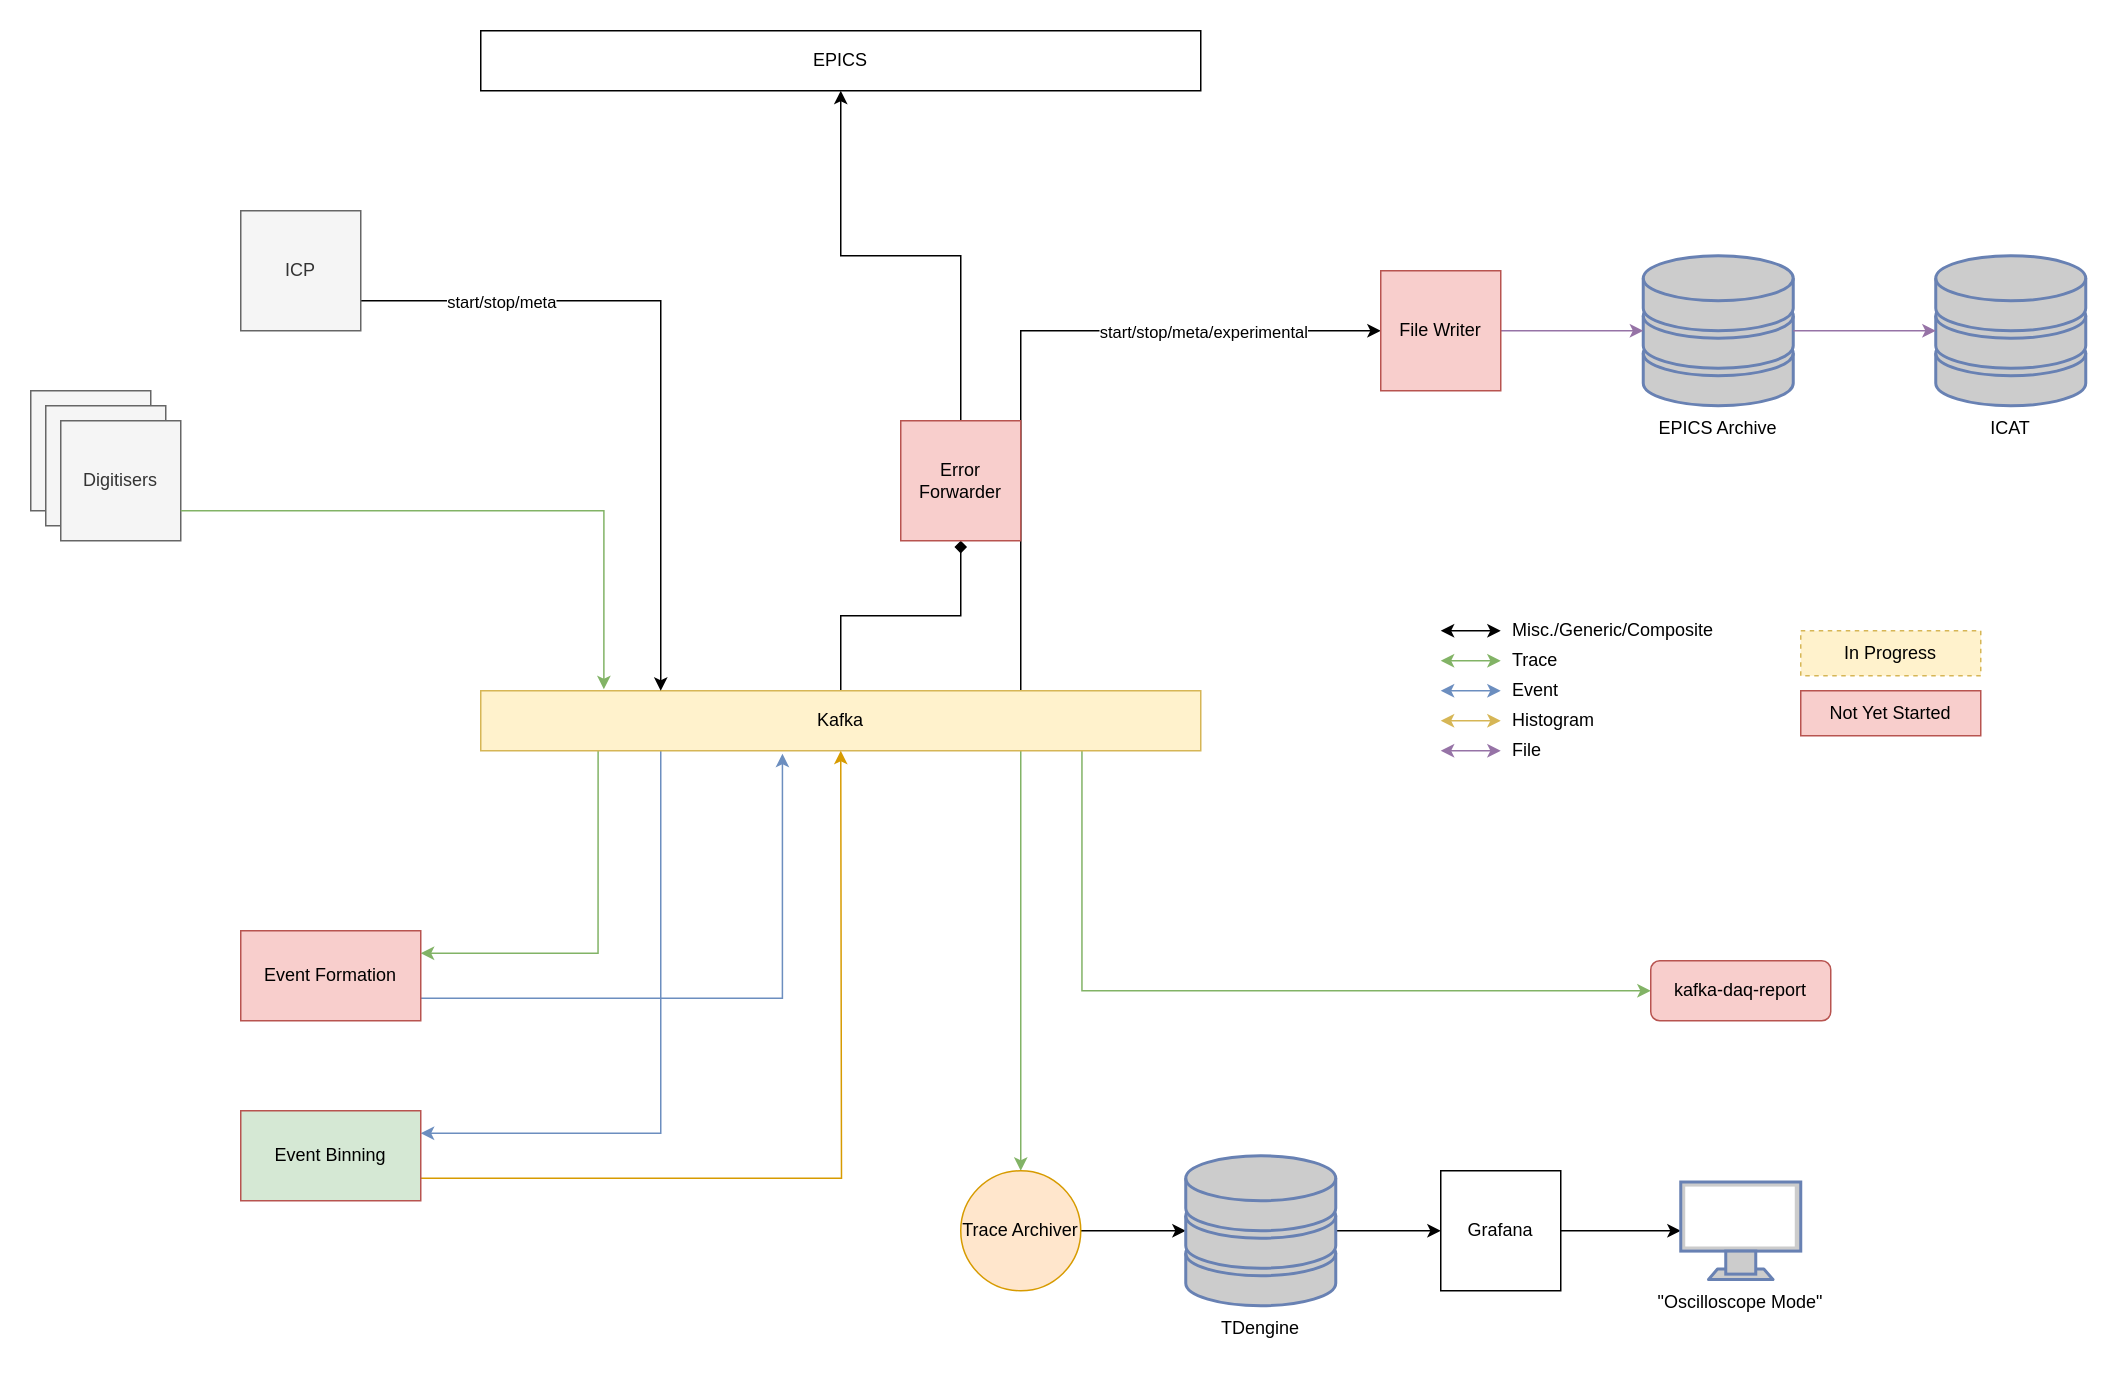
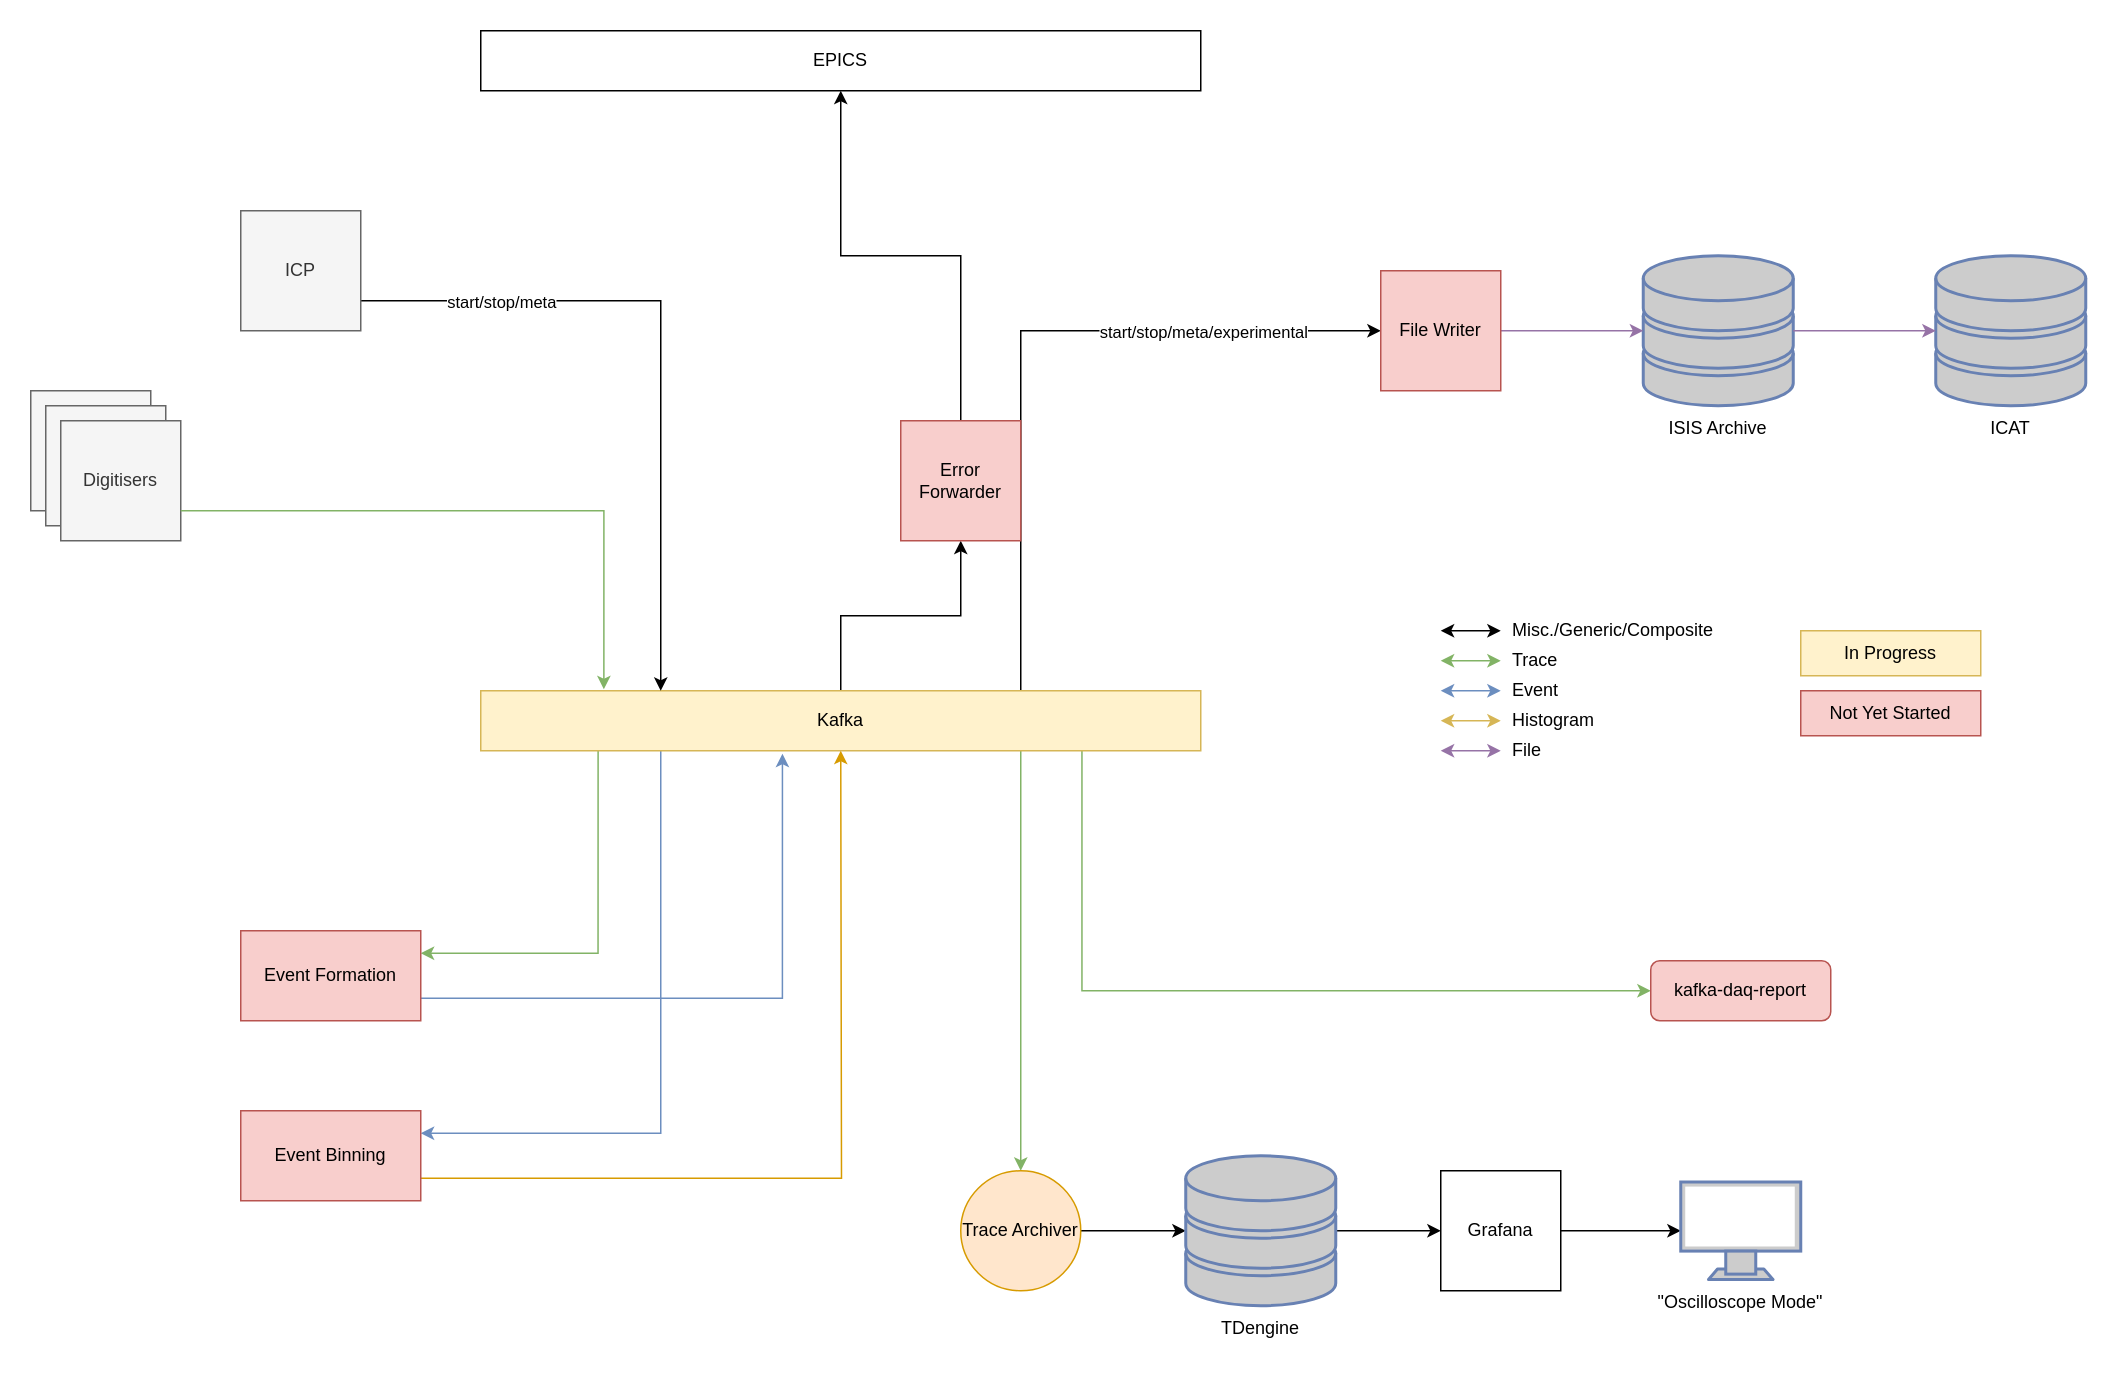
(1718, 428) -> (1718, 428)
(961, 553) -> (961, 552)
(1891, 653) -> (1891, 653)
(331, 1156) -> (331, 1156)
